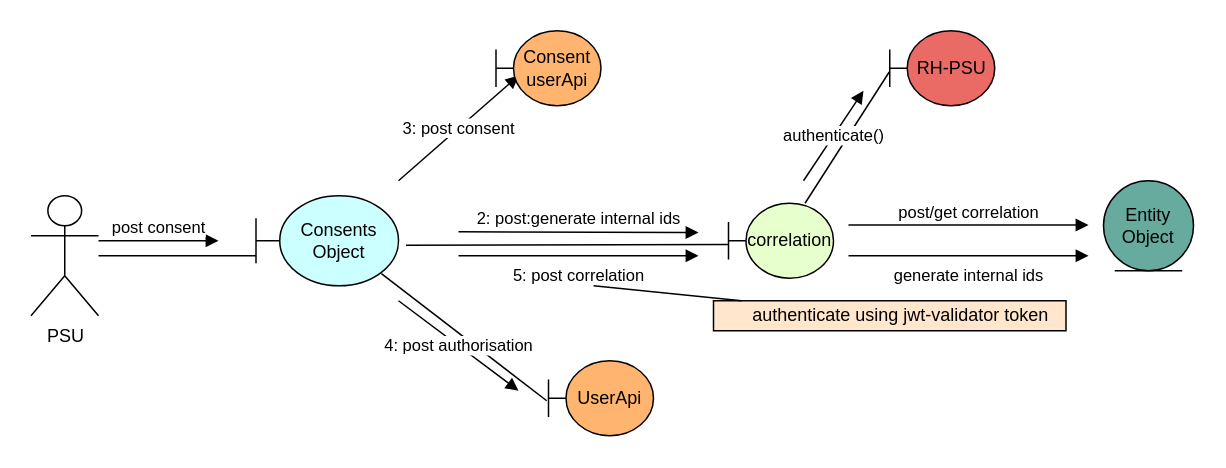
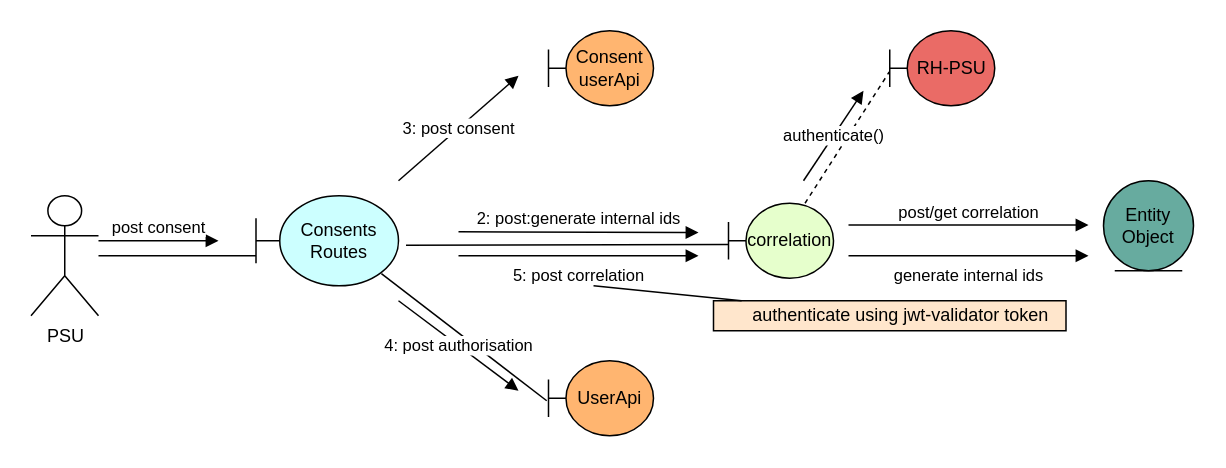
(548, 68) -> (601, 68)
(823, 174) -> (823, 174)
(339, 241) -> (339, 241)
